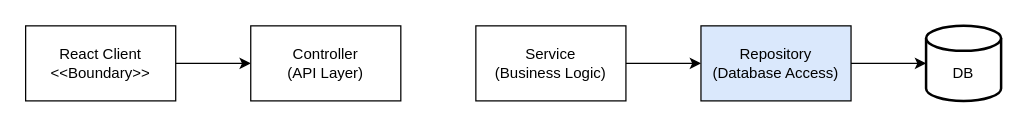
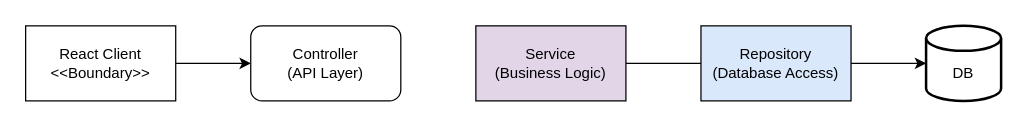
(326, 63) -> (326, 63)
(551, 63) -> (551, 63)
(691, 63) -> (694, 63)
